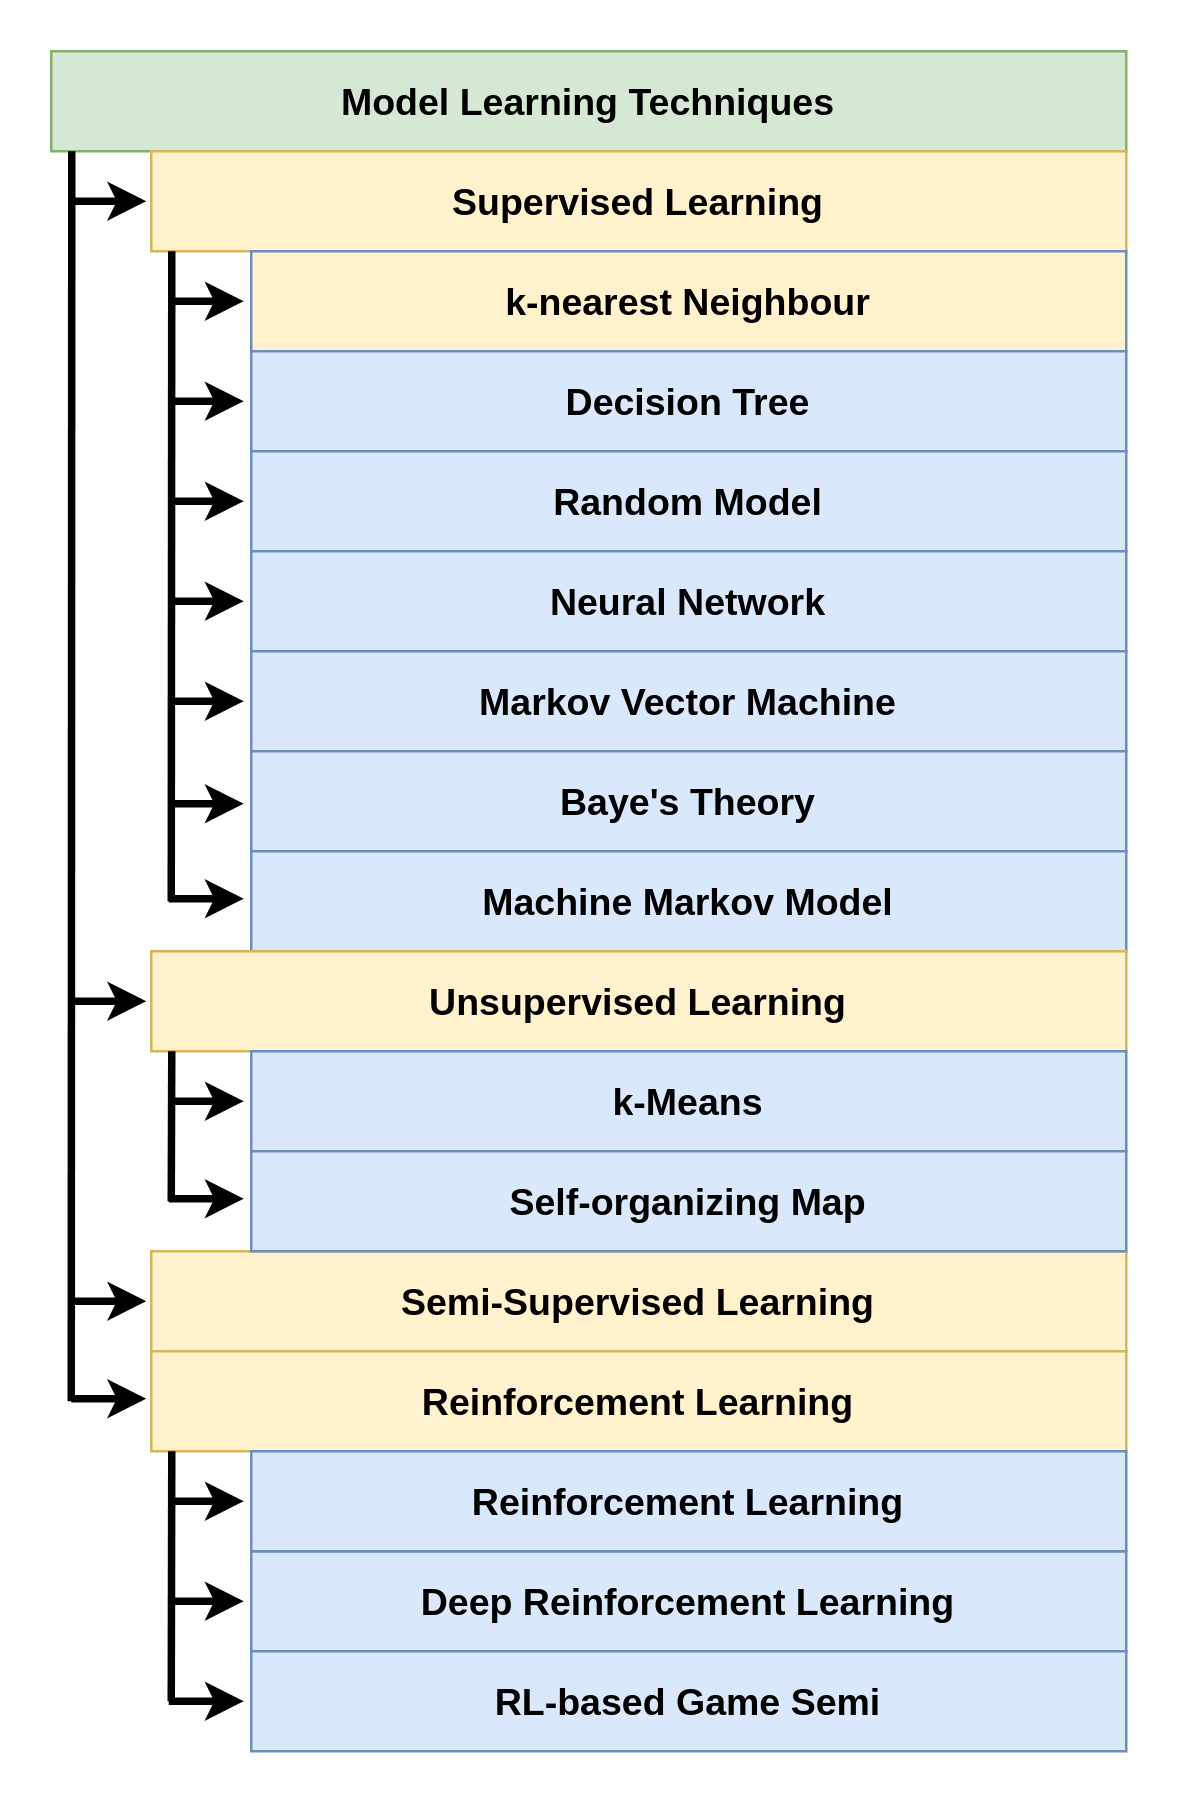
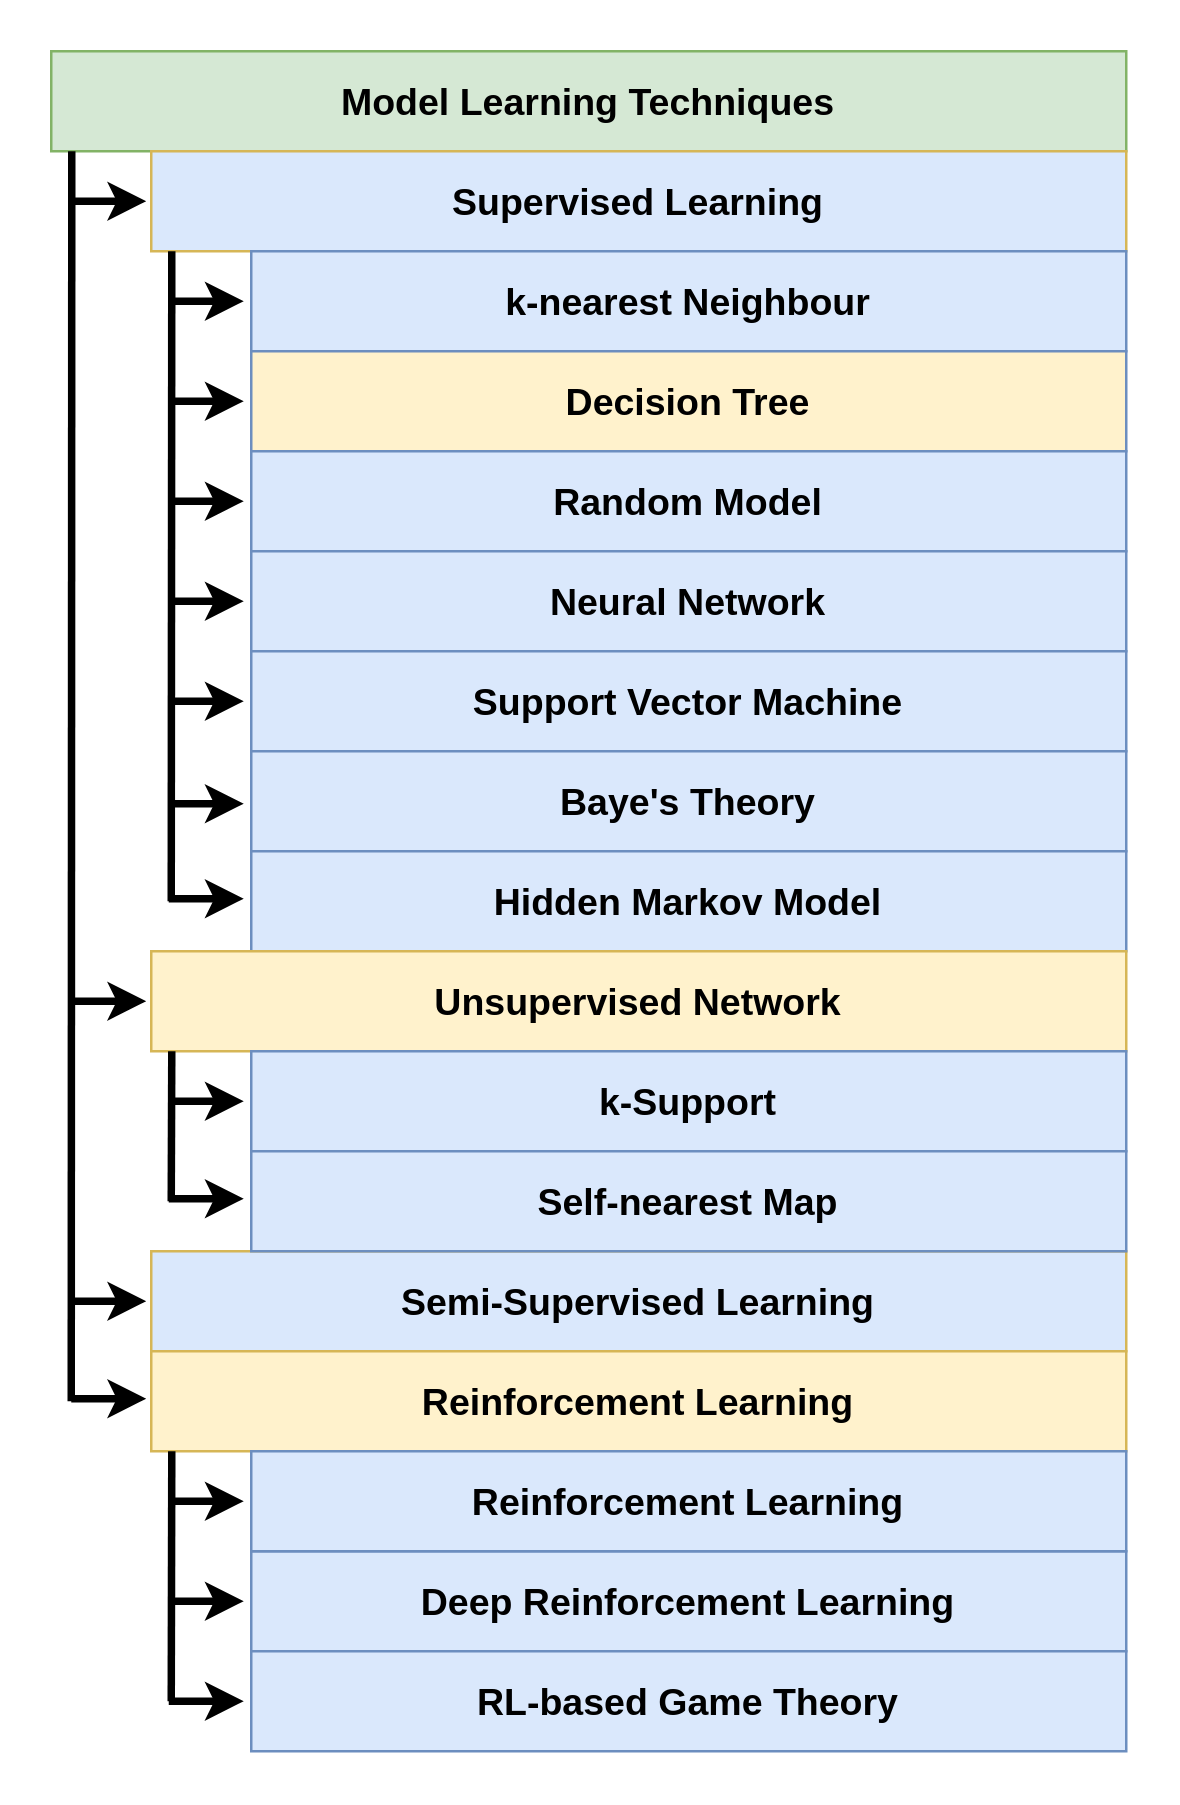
(639, 201) -> (639, 201)
(689, 301) -> (689, 301)
(689, 401) -> (689, 401)
(689, 701) -> (689, 701)
(689, 901) -> (689, 901)
(639, 1001) -> (639, 1001)
(689, 1101) -> (689, 1101)
(689, 1201) -> (689, 1201)
(639, 1301) -> (639, 1301)
(689, 1701) -> (689, 1701)
